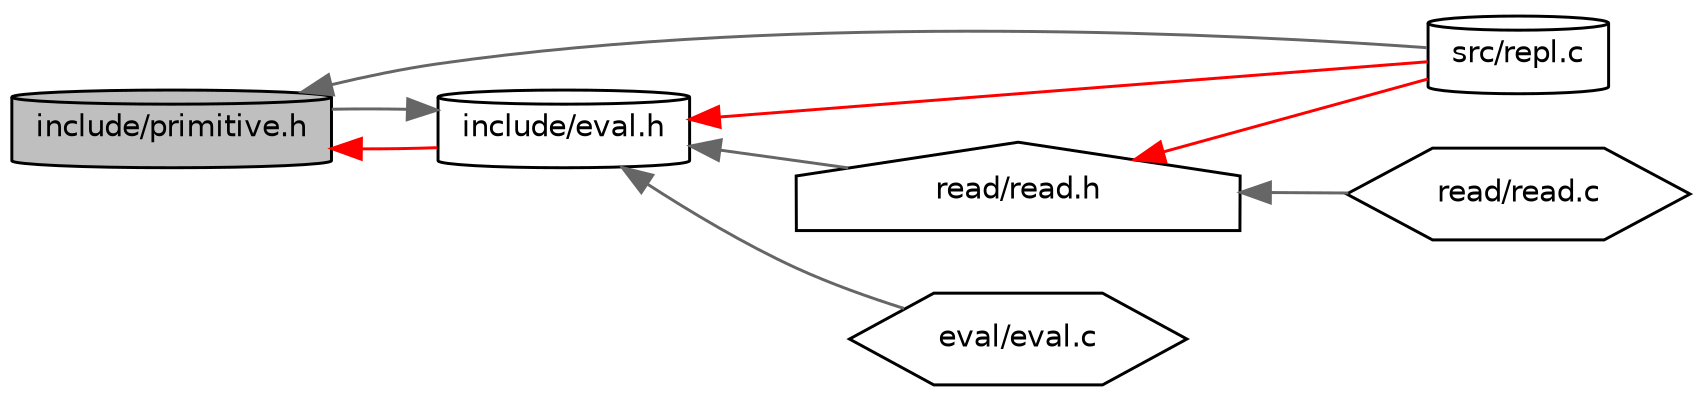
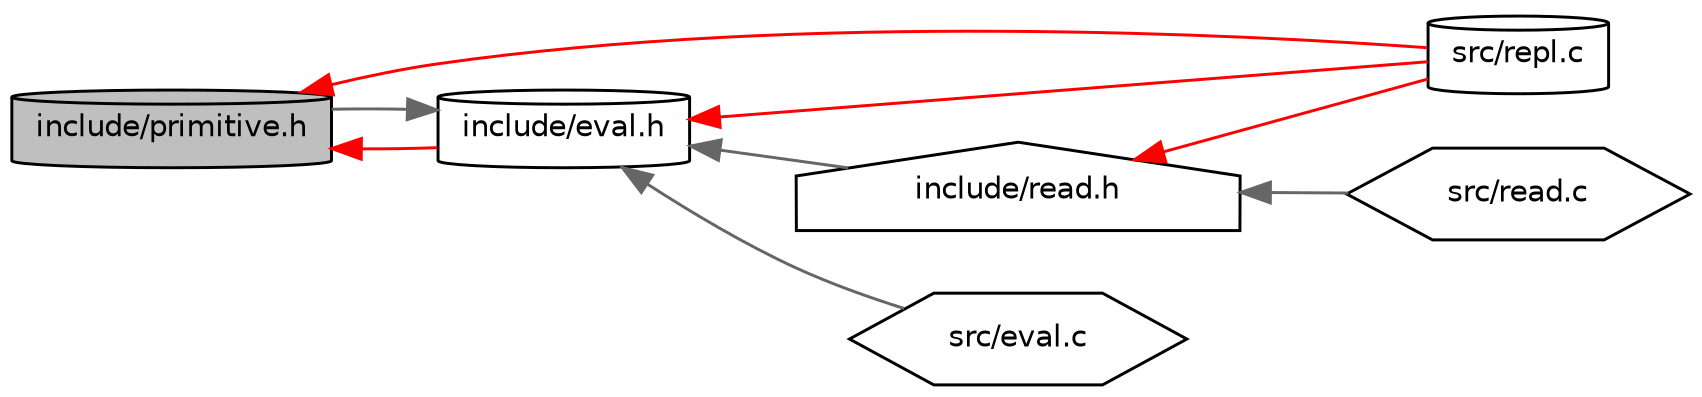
(877, 32) -> (877, 32)
(1018, 191) -> (1018, 191)
(1518, 194) -> (1518, 194)
(1018, 339) -> (1018, 339)
